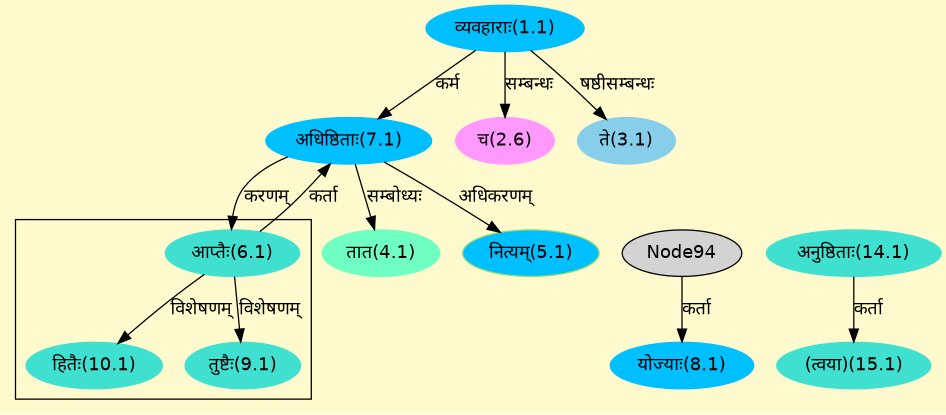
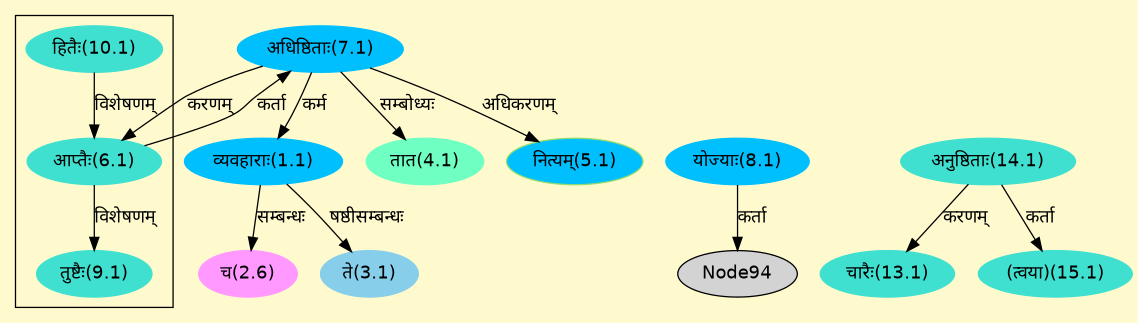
(432, 81) -> (299, 100)
none -> (887, 274)
(682, 303) -> (738, 211)
(165, 304) -> (94, 99)
